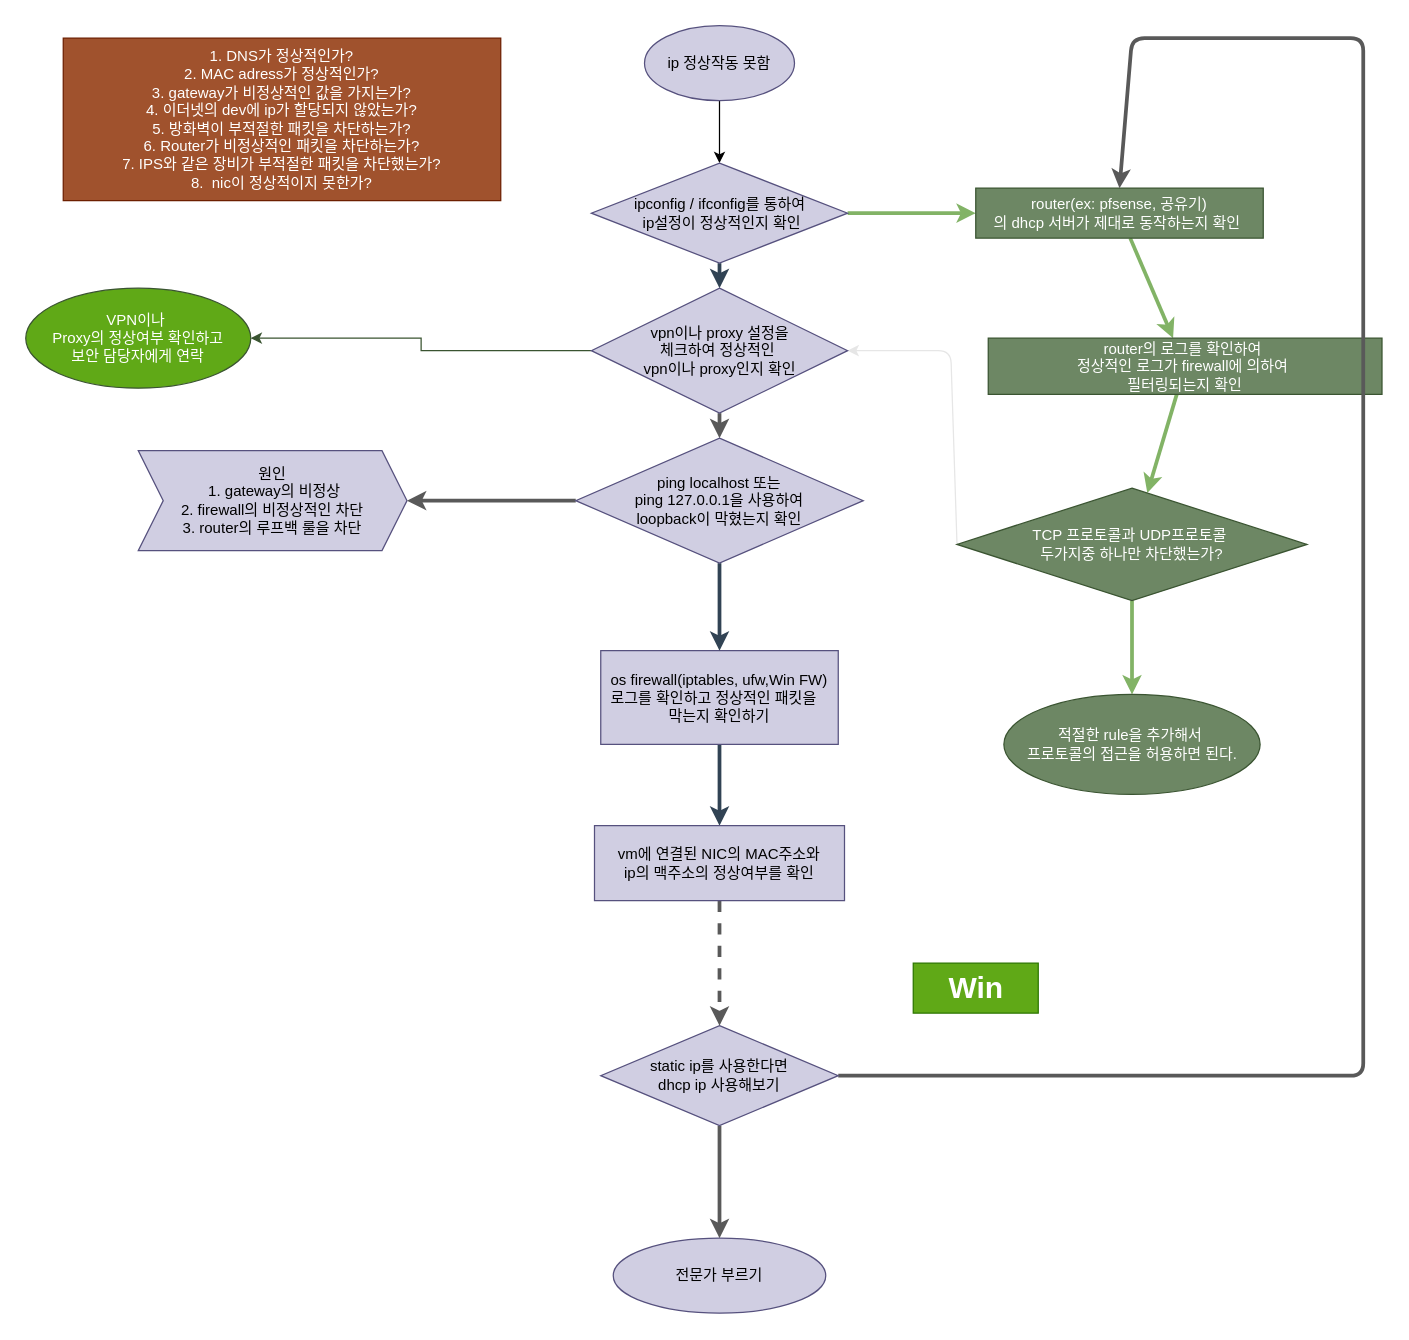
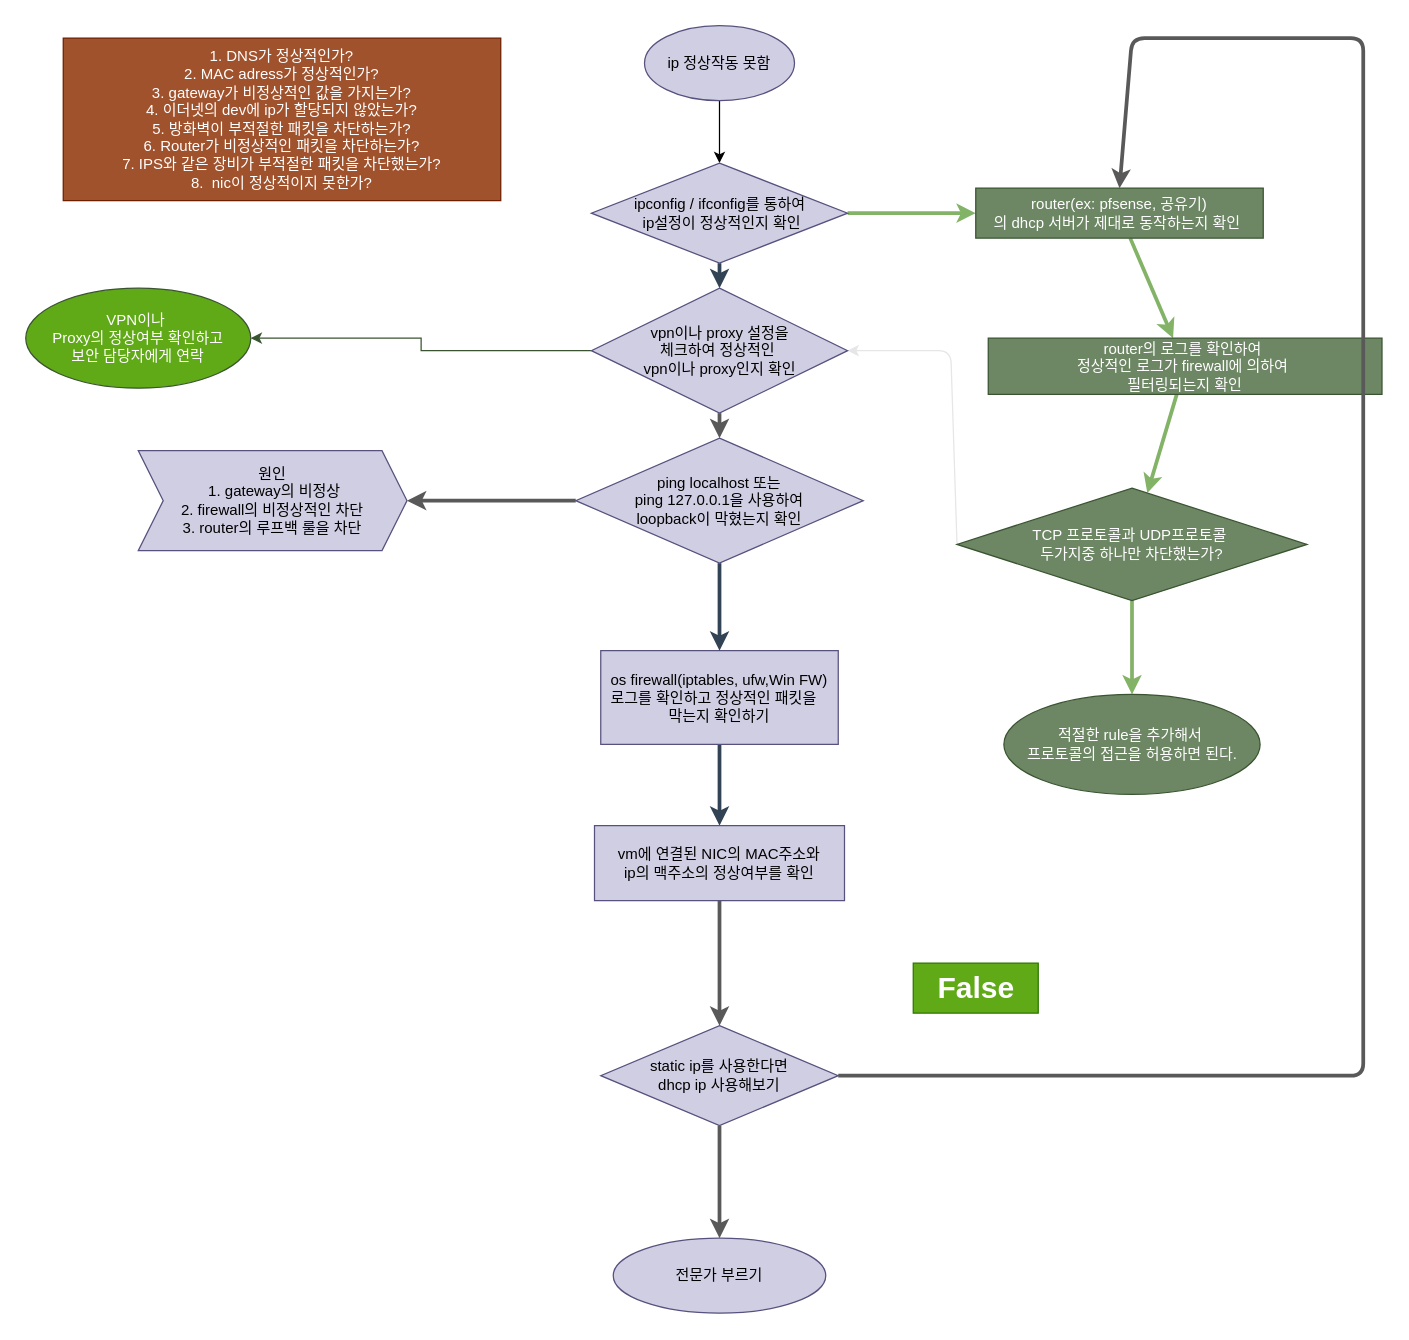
(719, 917) -> (719, 917)
(976, 988) -> (976, 988)
